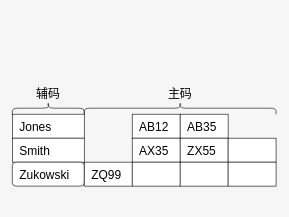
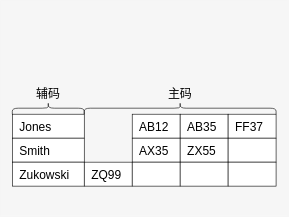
none -> (252, 126)
(48, 174) -> (48, 174)
